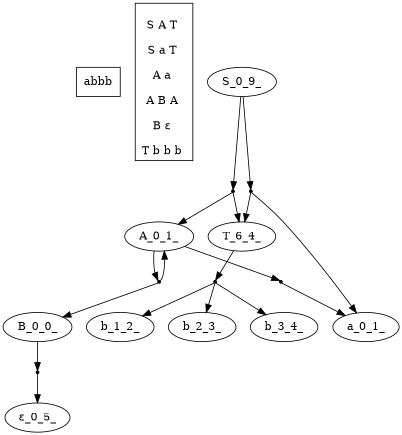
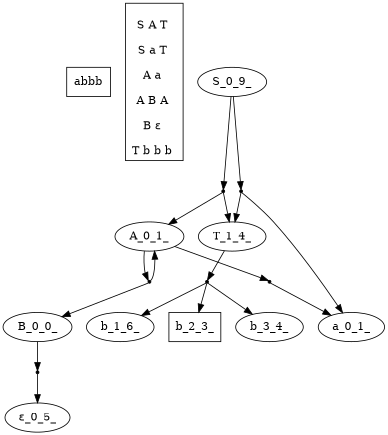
(242, 237) -> (232, 237)
(120, 327) -> (120, 327)
(202, 327) -> (195, 327)
